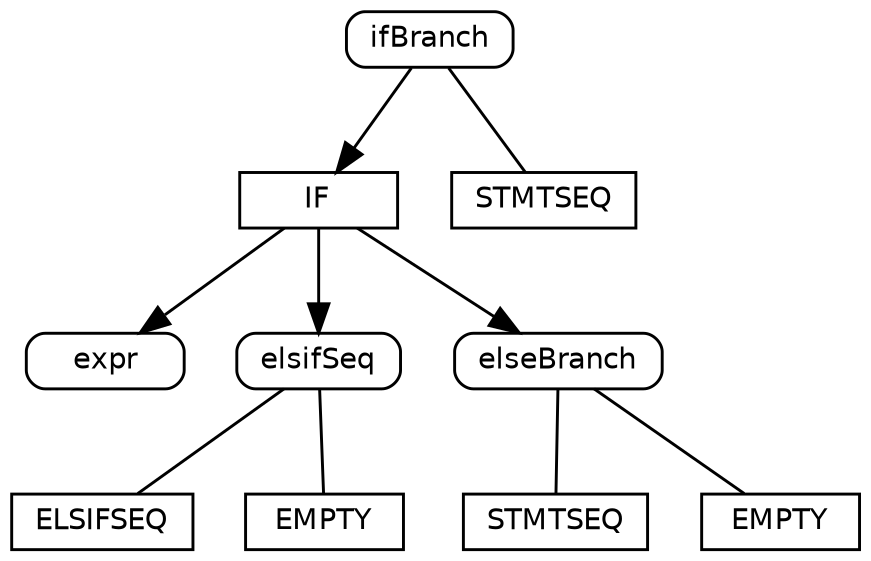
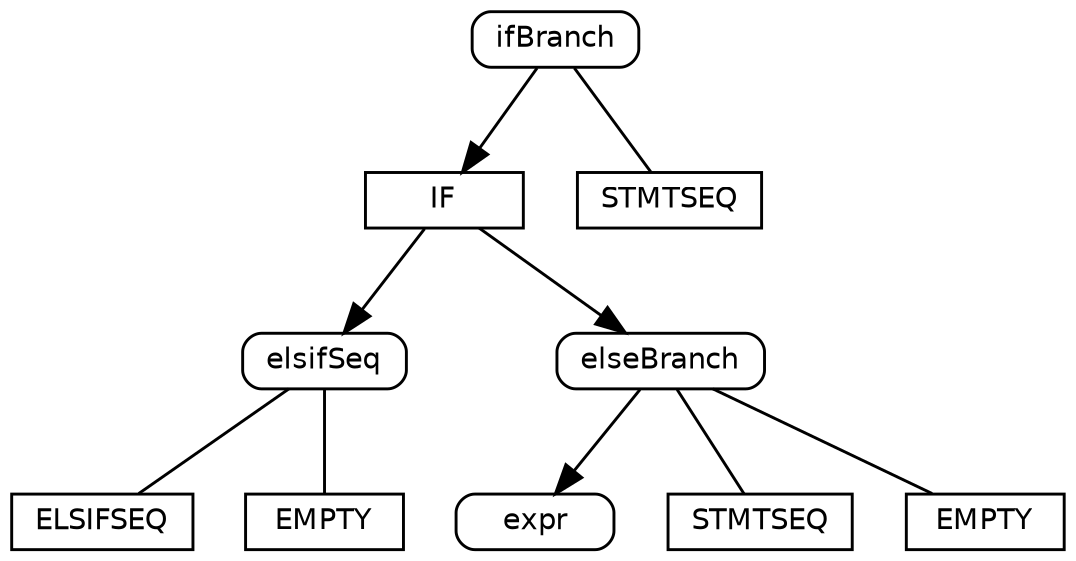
(225, 271) -> (607, 430)
